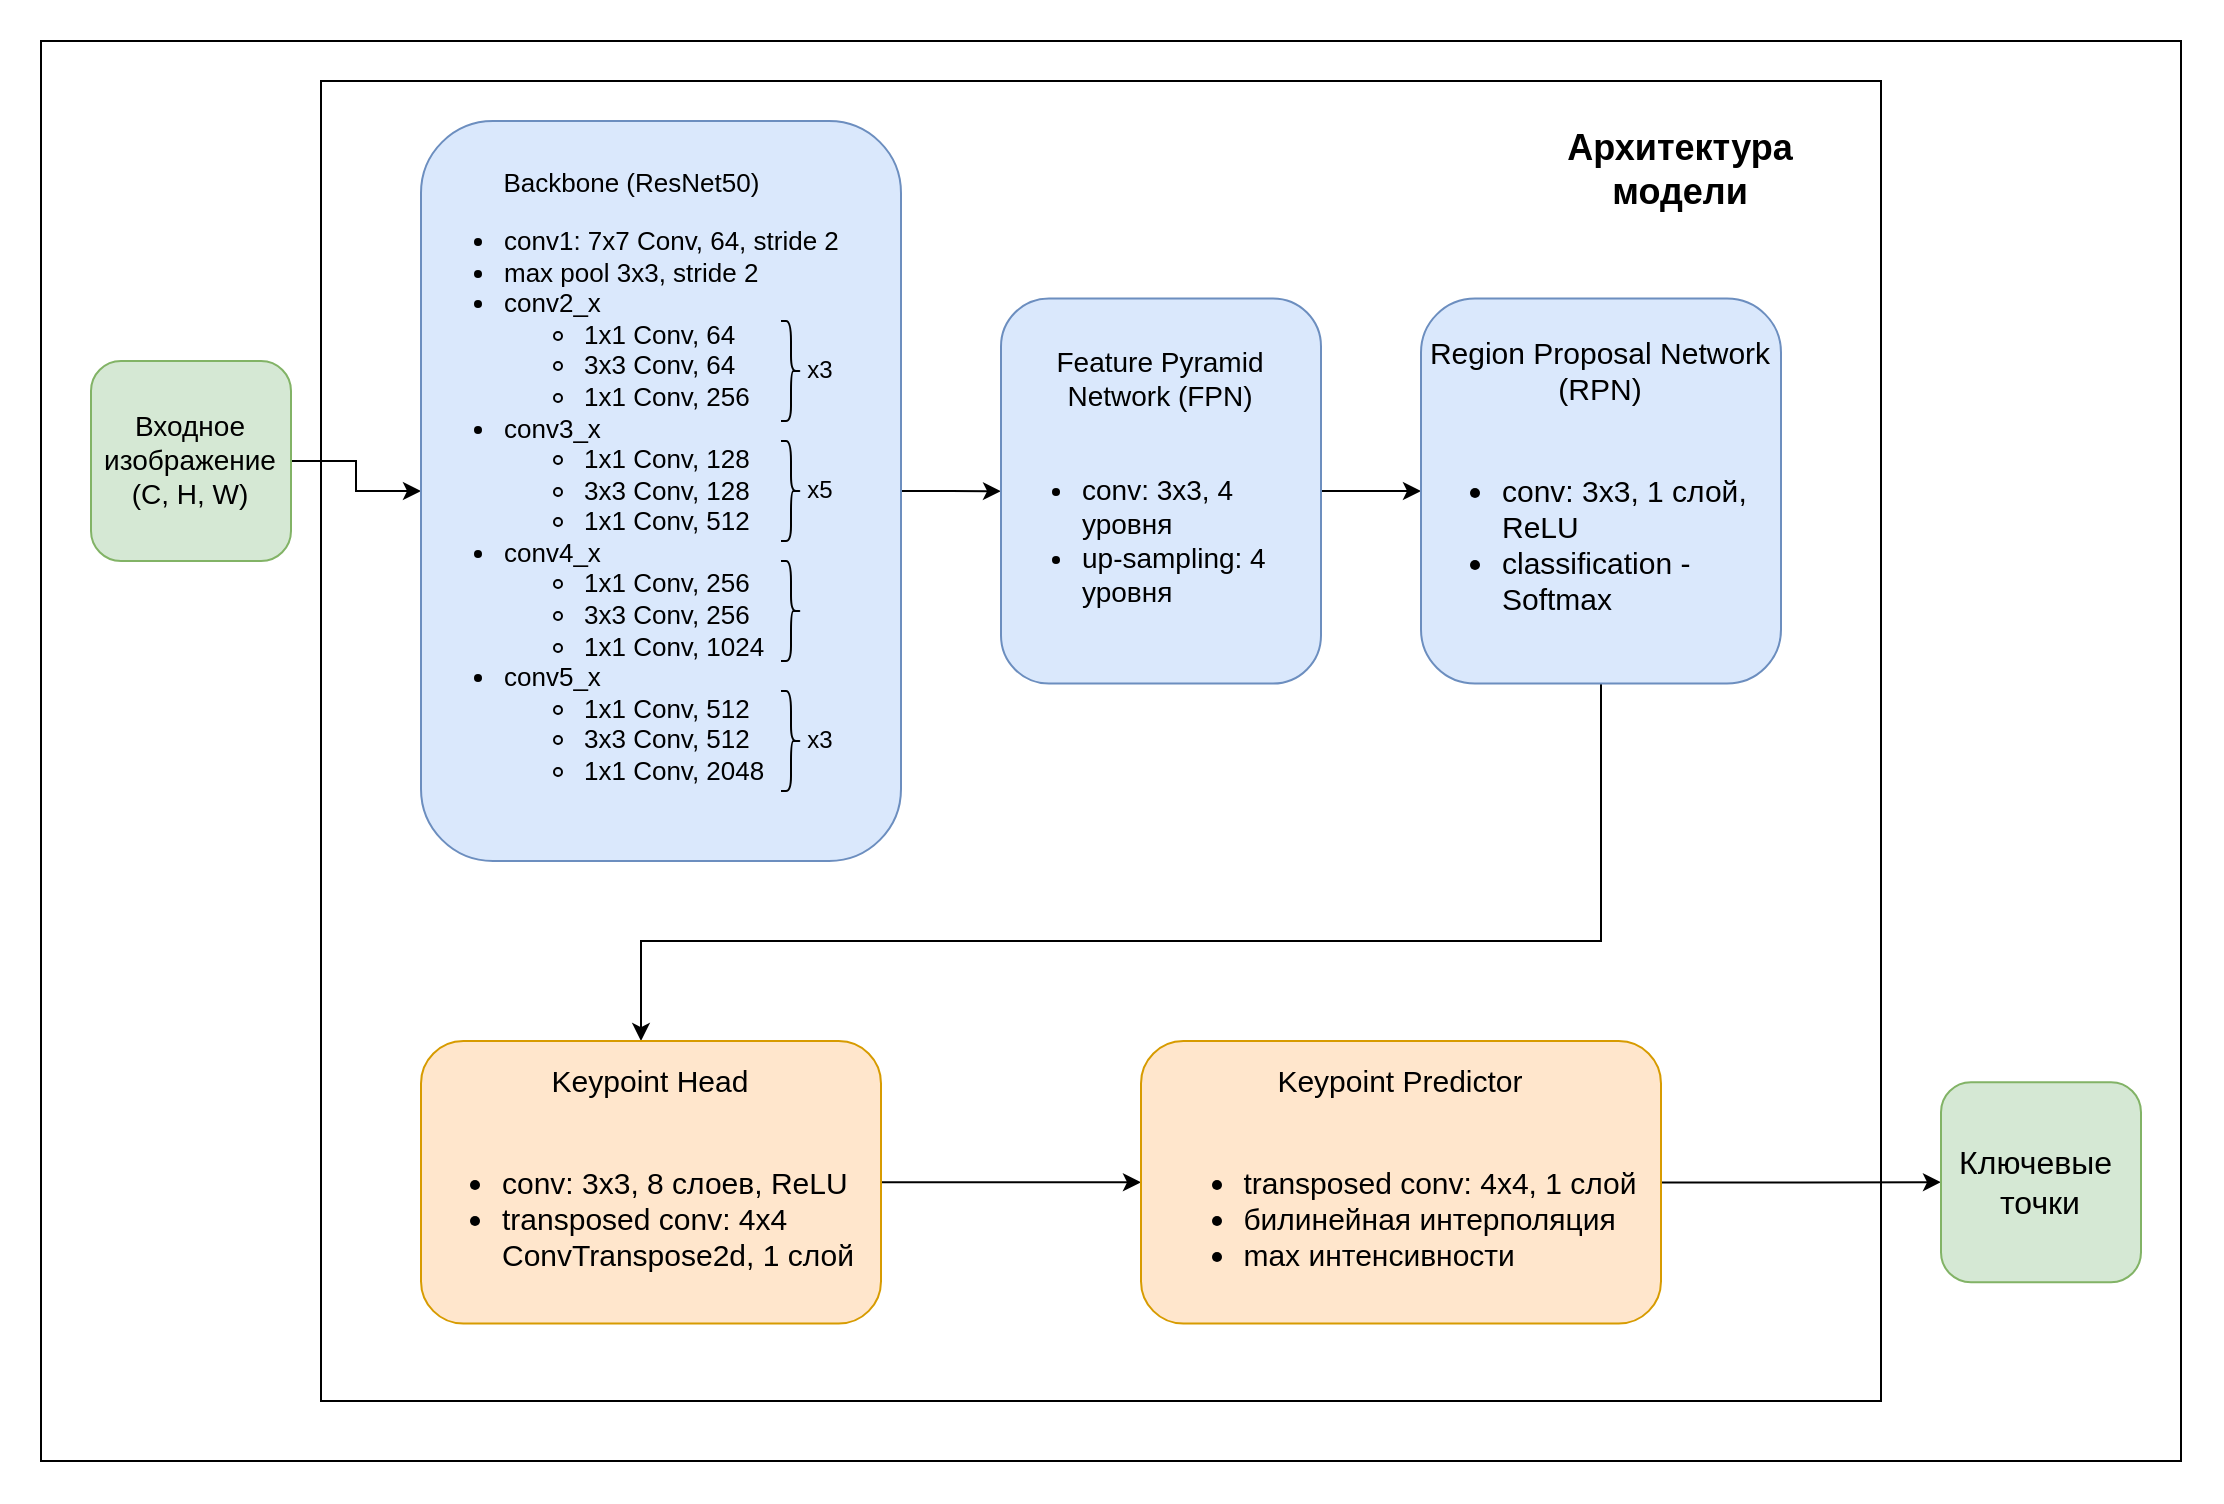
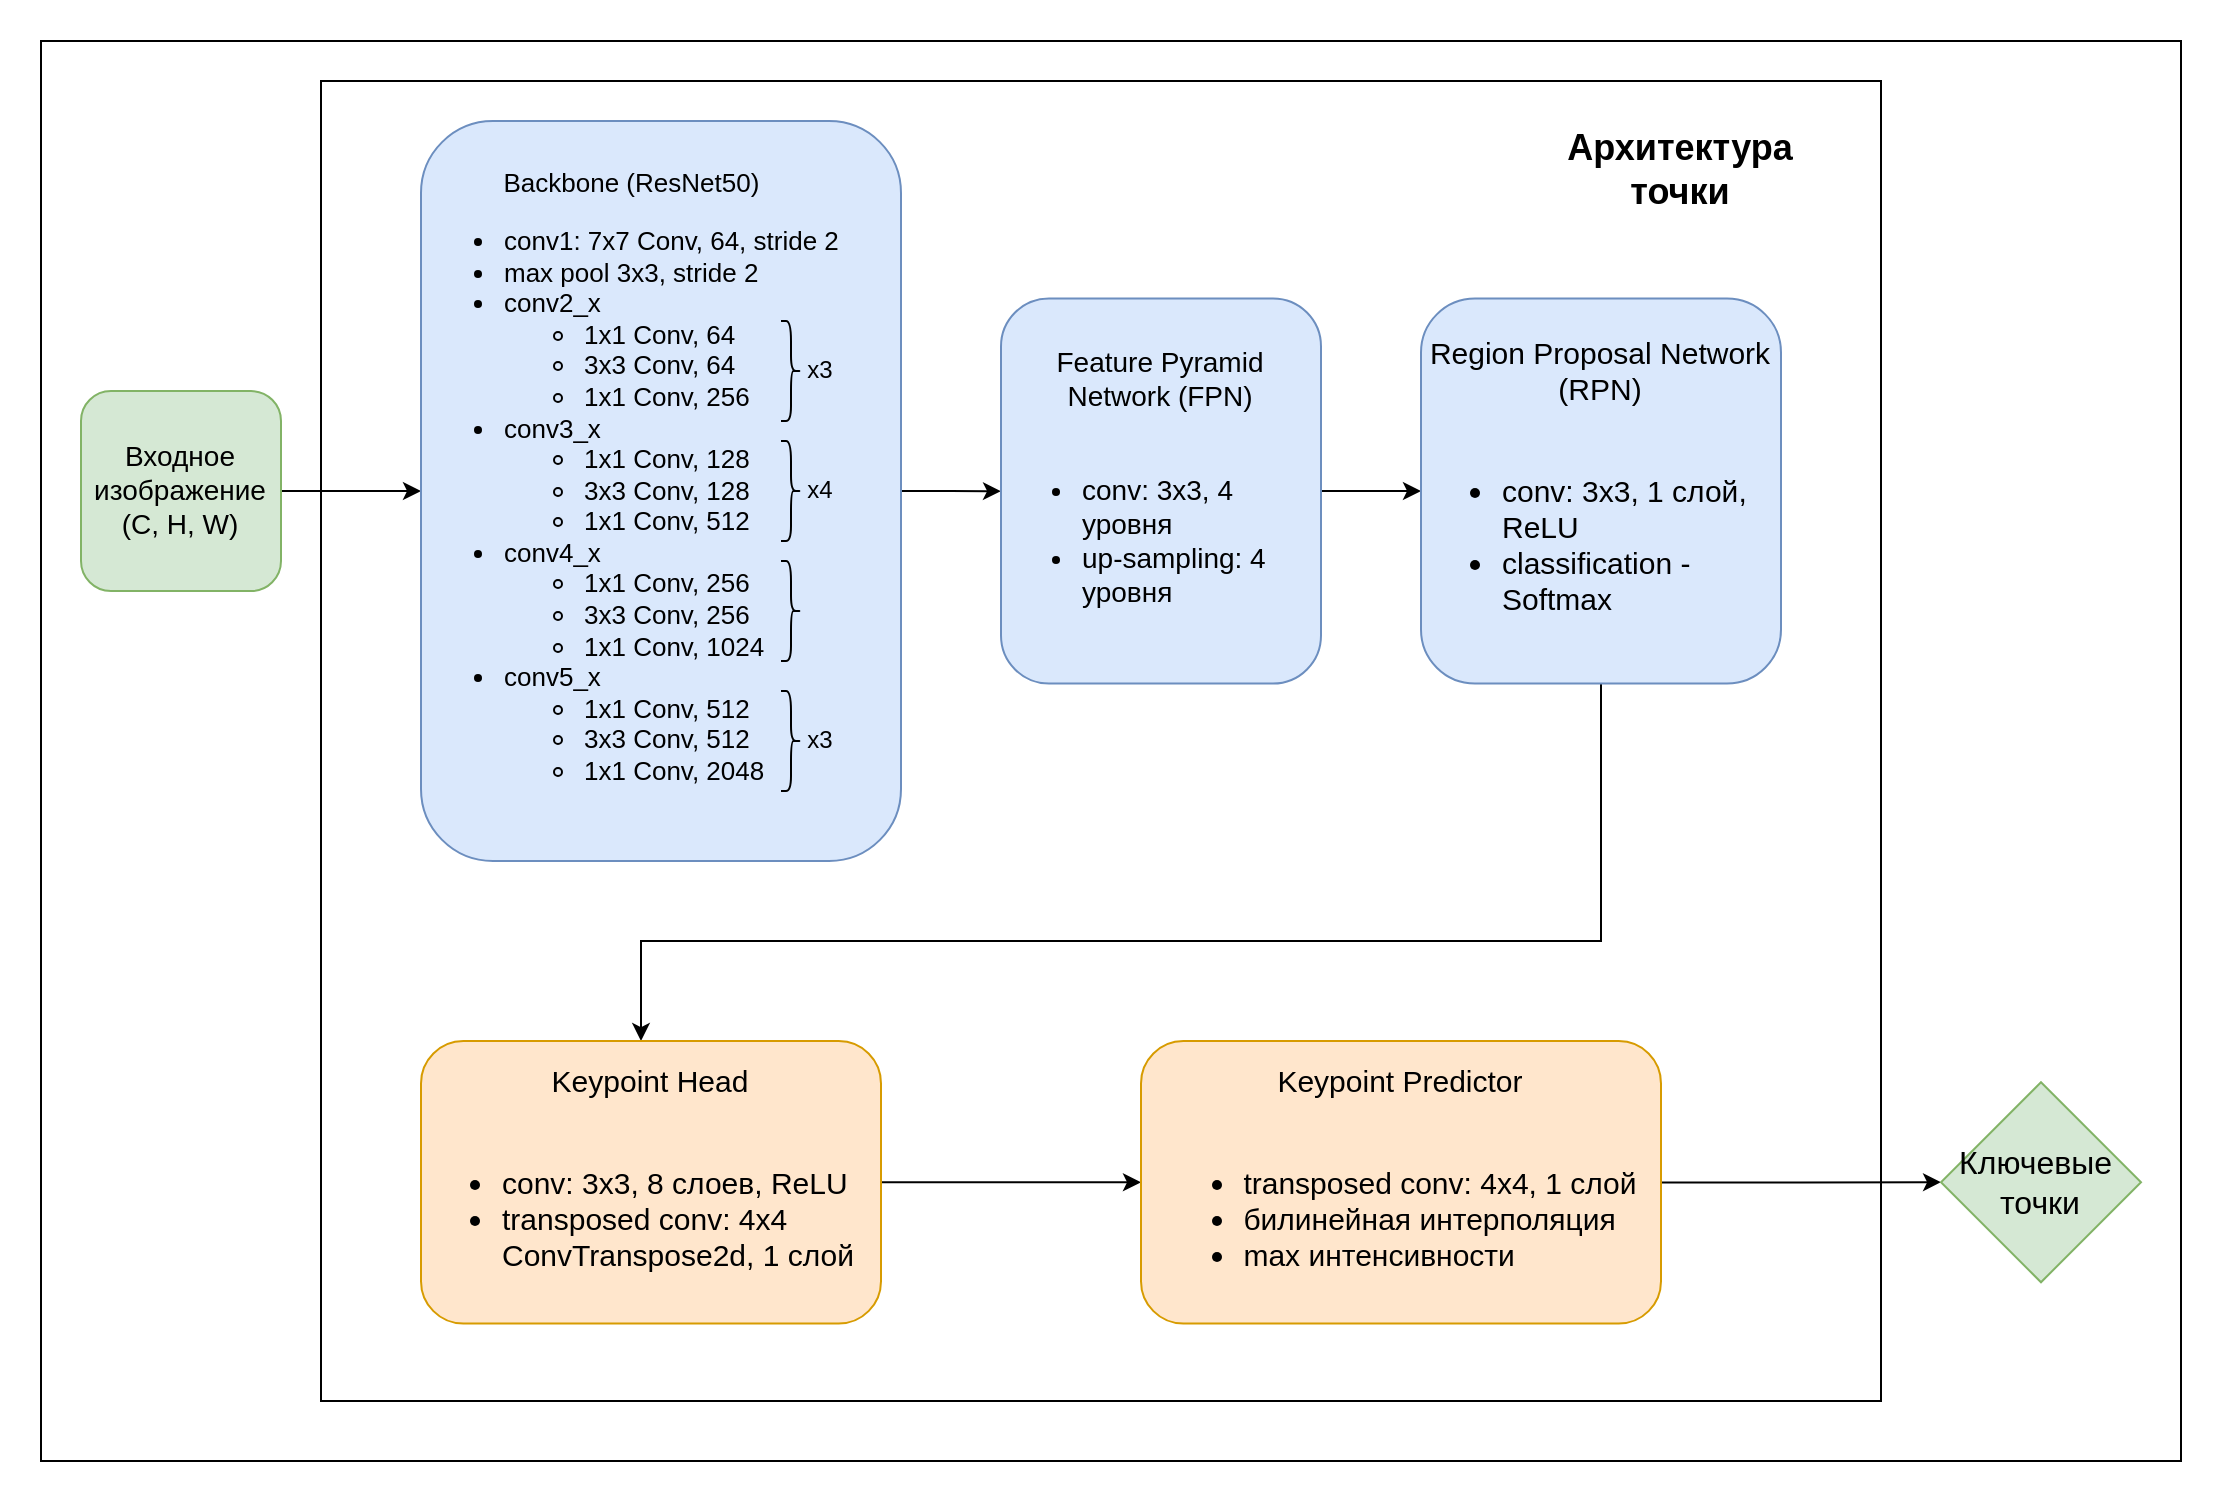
(1681, 171) -> (1681, 171)
(191, 461) -> (181, 491)
(821, 491) -> (821, 491)
(2041, 1182) -> (2041, 1182)
